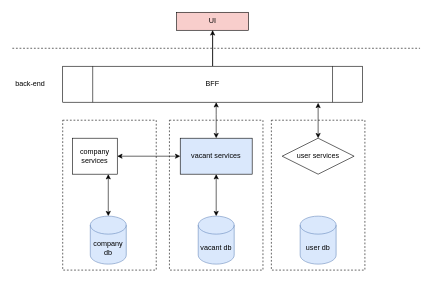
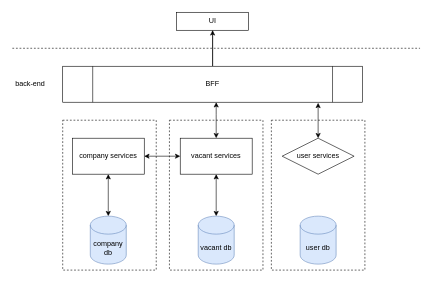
(213, 21) -> (213, 21)
(95, 156) -> (108, 156)
(216, 156) -> (216, 156)
